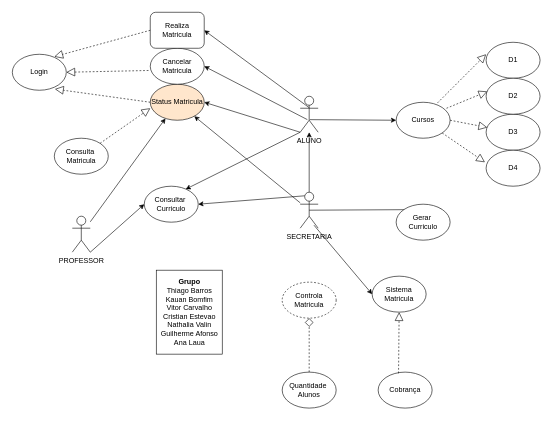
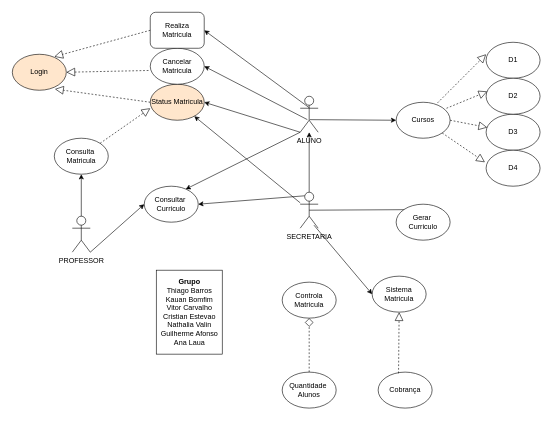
(39, 72) -> (39, 72)
(128, 170) -> (81, 179)
(309, 300) -> (309, 300)
